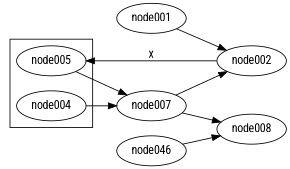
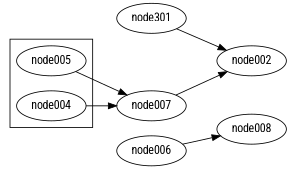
(151, 18) -> (151, 18)
(156, 61) -> none
(197, 116) -> none
(151, 151) -> (151, 151)
